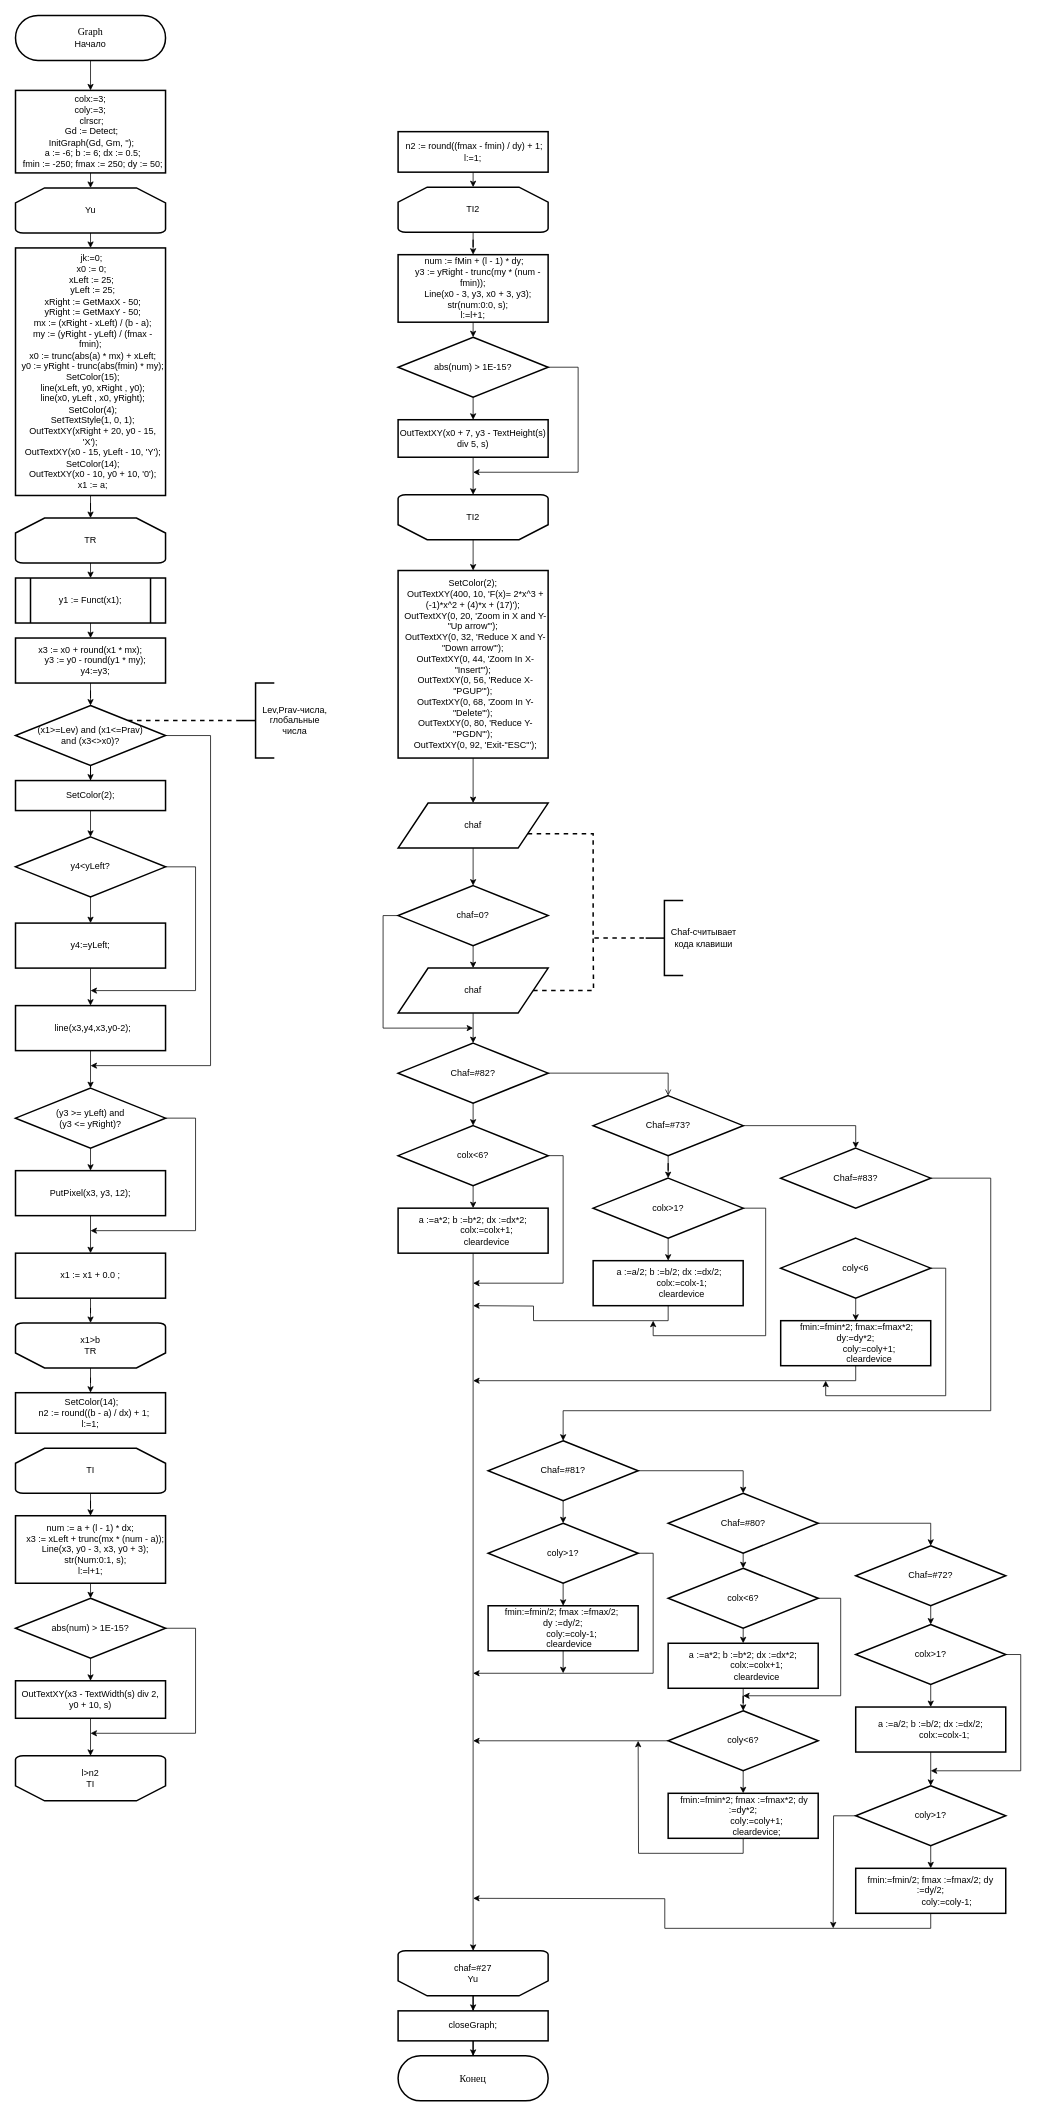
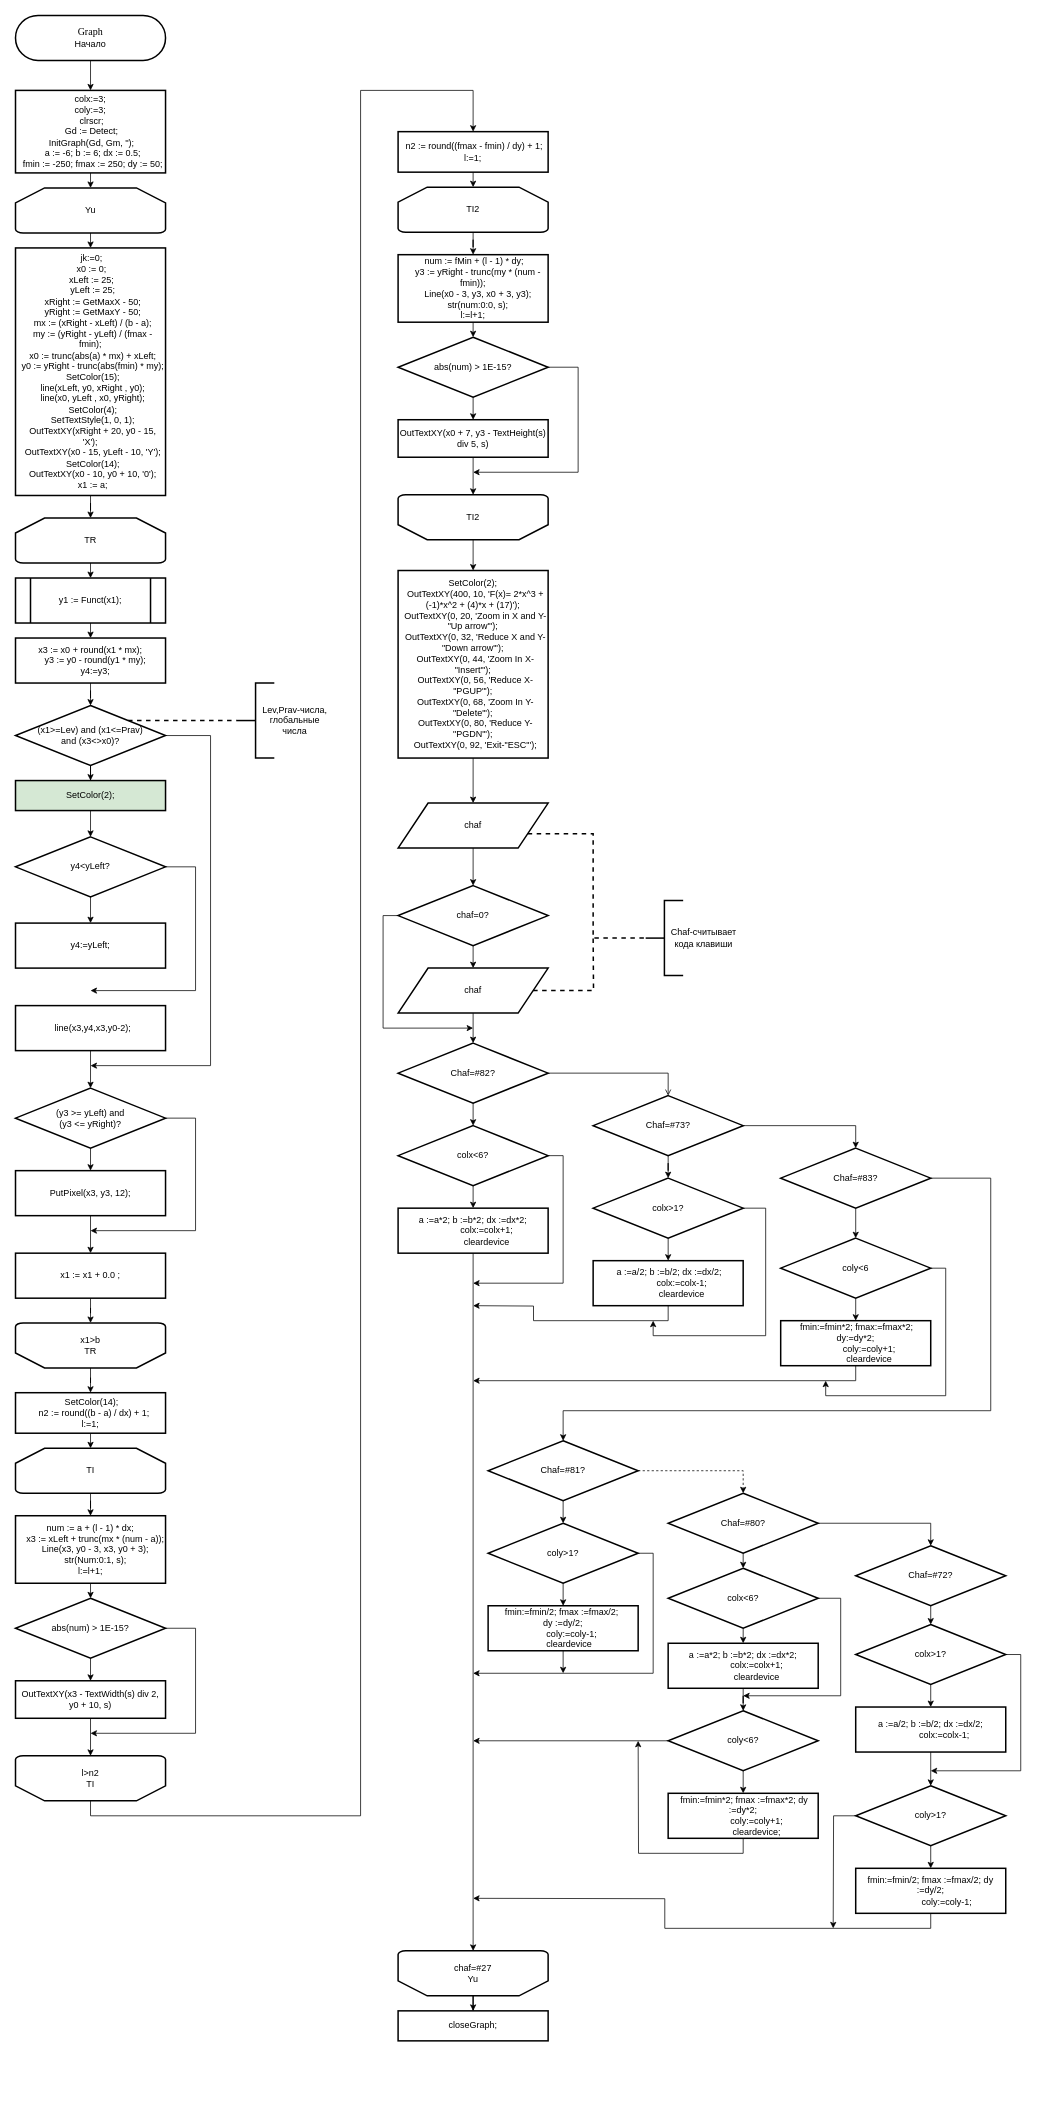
(90, 795) -> (90, 795)
(90, 984) -> none
none -> (360, 1038)
none -> (855, 1220)
none -> (90, 1438)
(699, 1470) -> (699, 1470)
(473, 2050) -> none
(473, 2078) -> none
